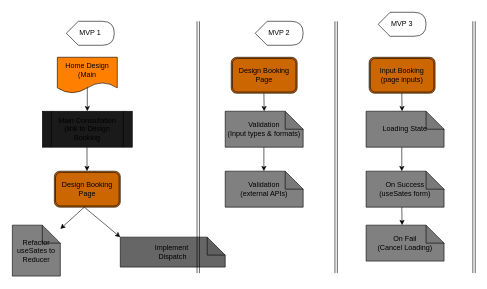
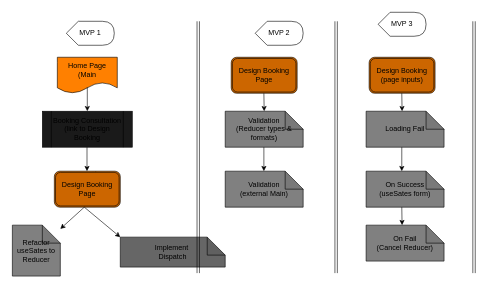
(87, 70) -> (87, 70)
(402, 75) -> (402, 75)
(87, 129) -> (87, 129)
(264, 129) -> (264, 129)
(405, 129) -> (405, 129)
(264, 189) -> (264, 189)
(405, 243) -> (405, 243)
